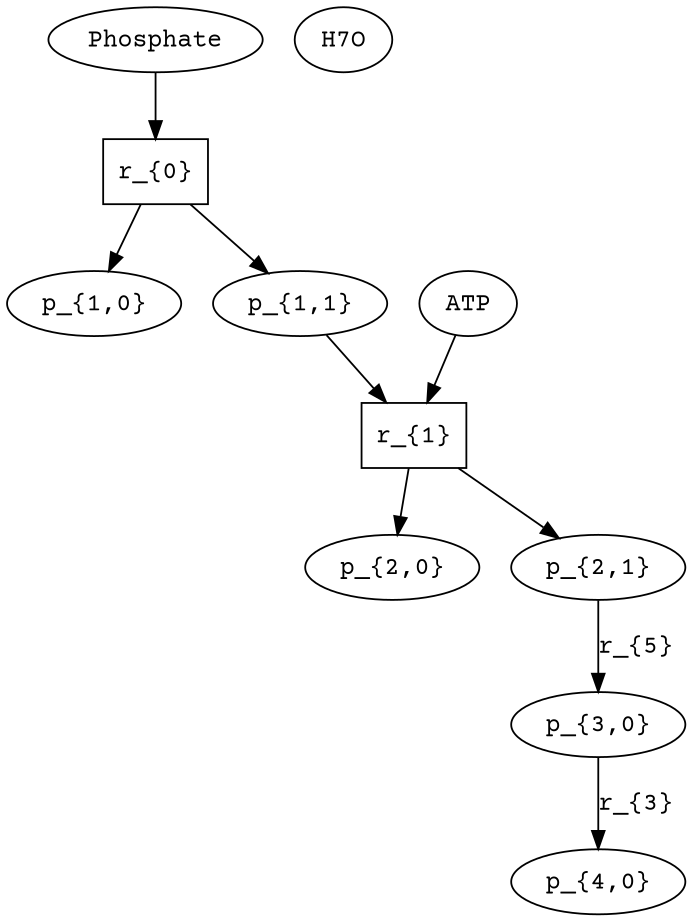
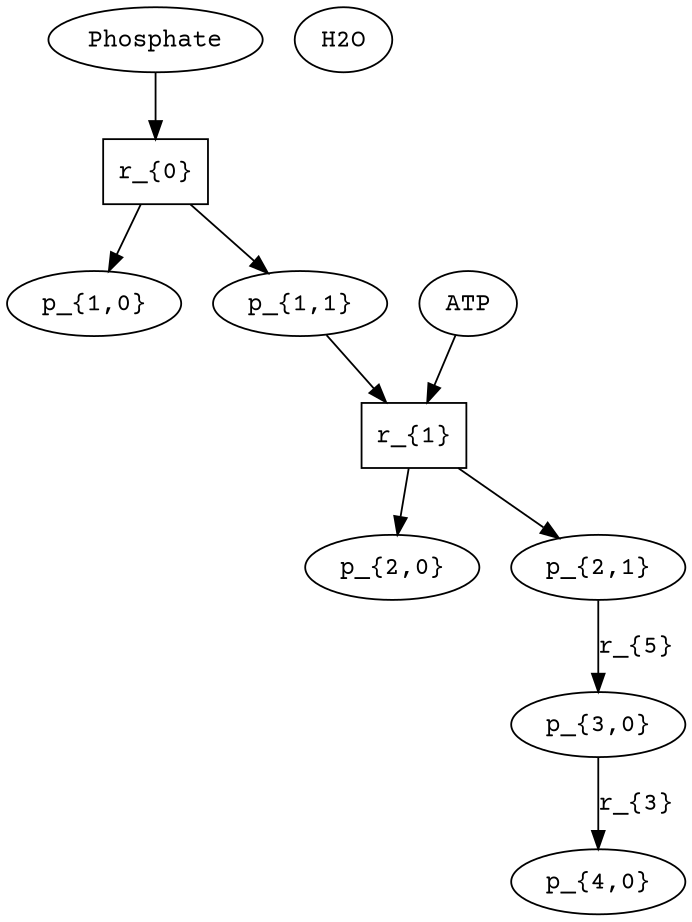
(344, 40) -> (344, 40)
